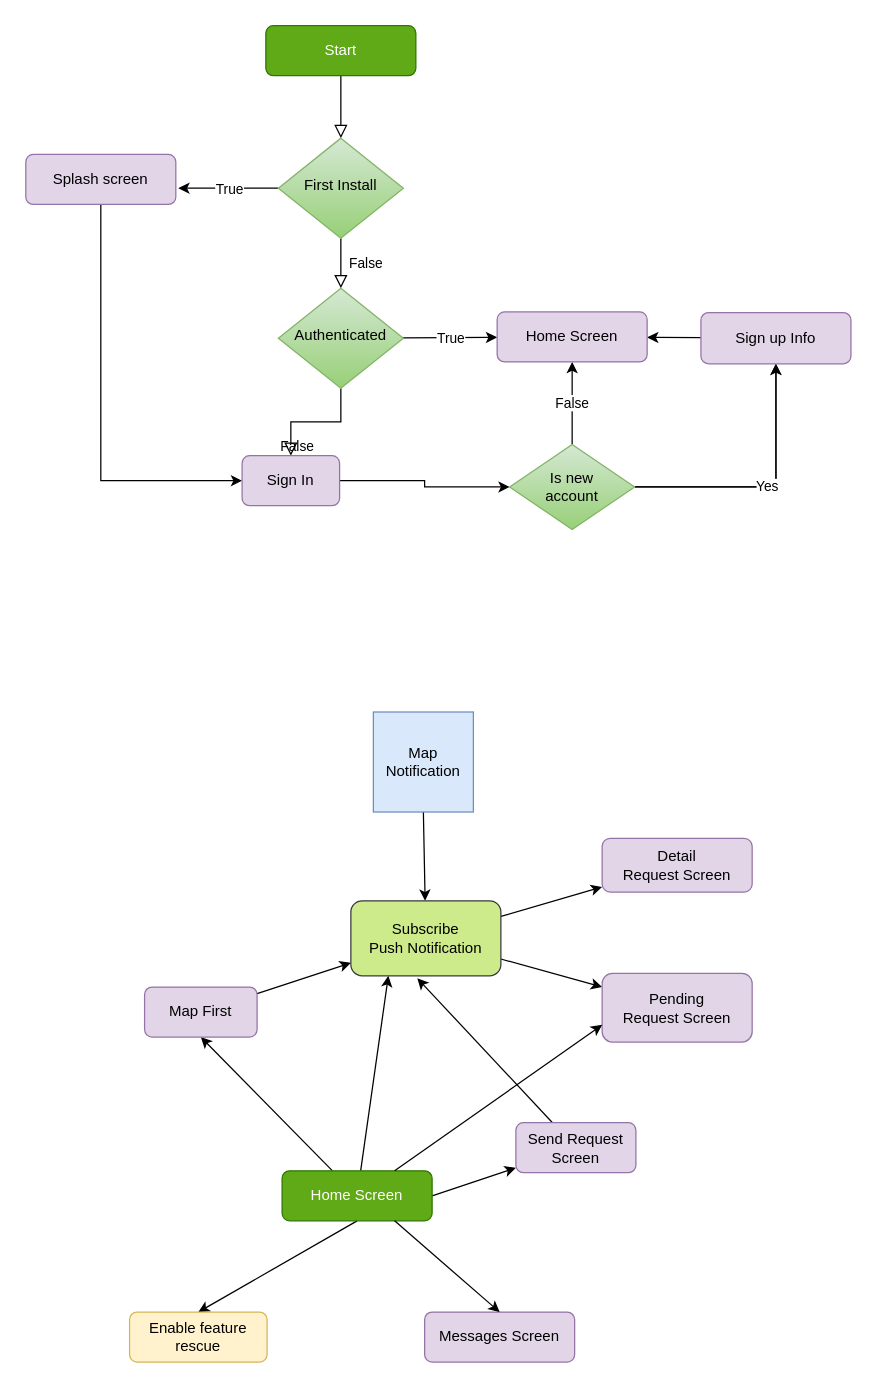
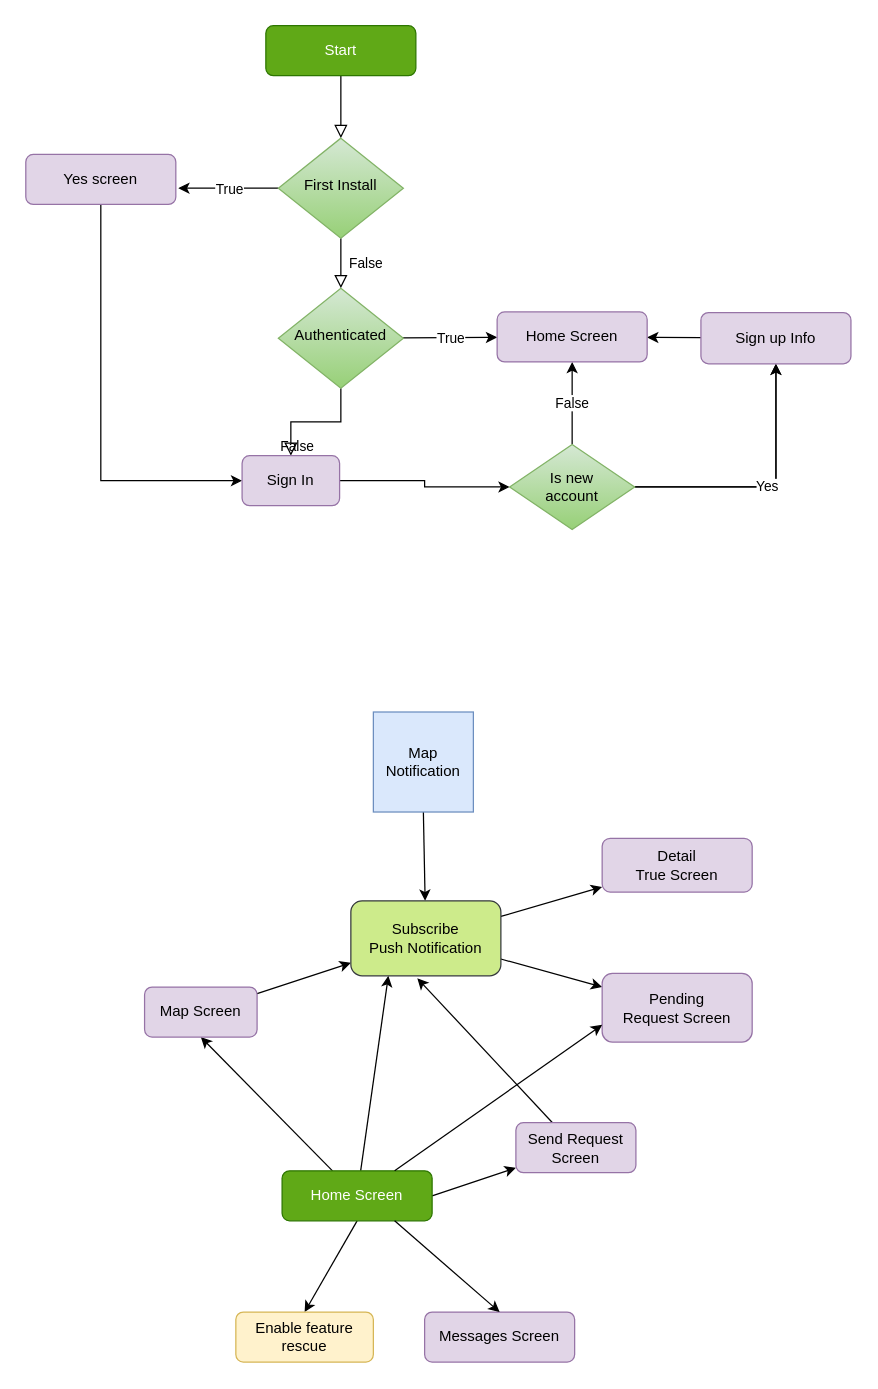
(101, 179) -> (101, 179)
(677, 866) -> (677, 866)
(201, 1012) -> (201, 1012)
(198, 1337) -> (304, 1337)
